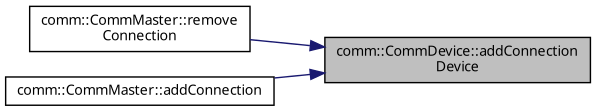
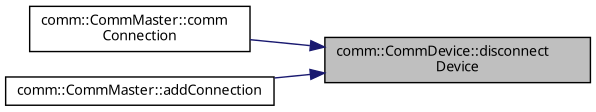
(140, 29) -> (140, 29)
(458, 60) -> (458, 60)
